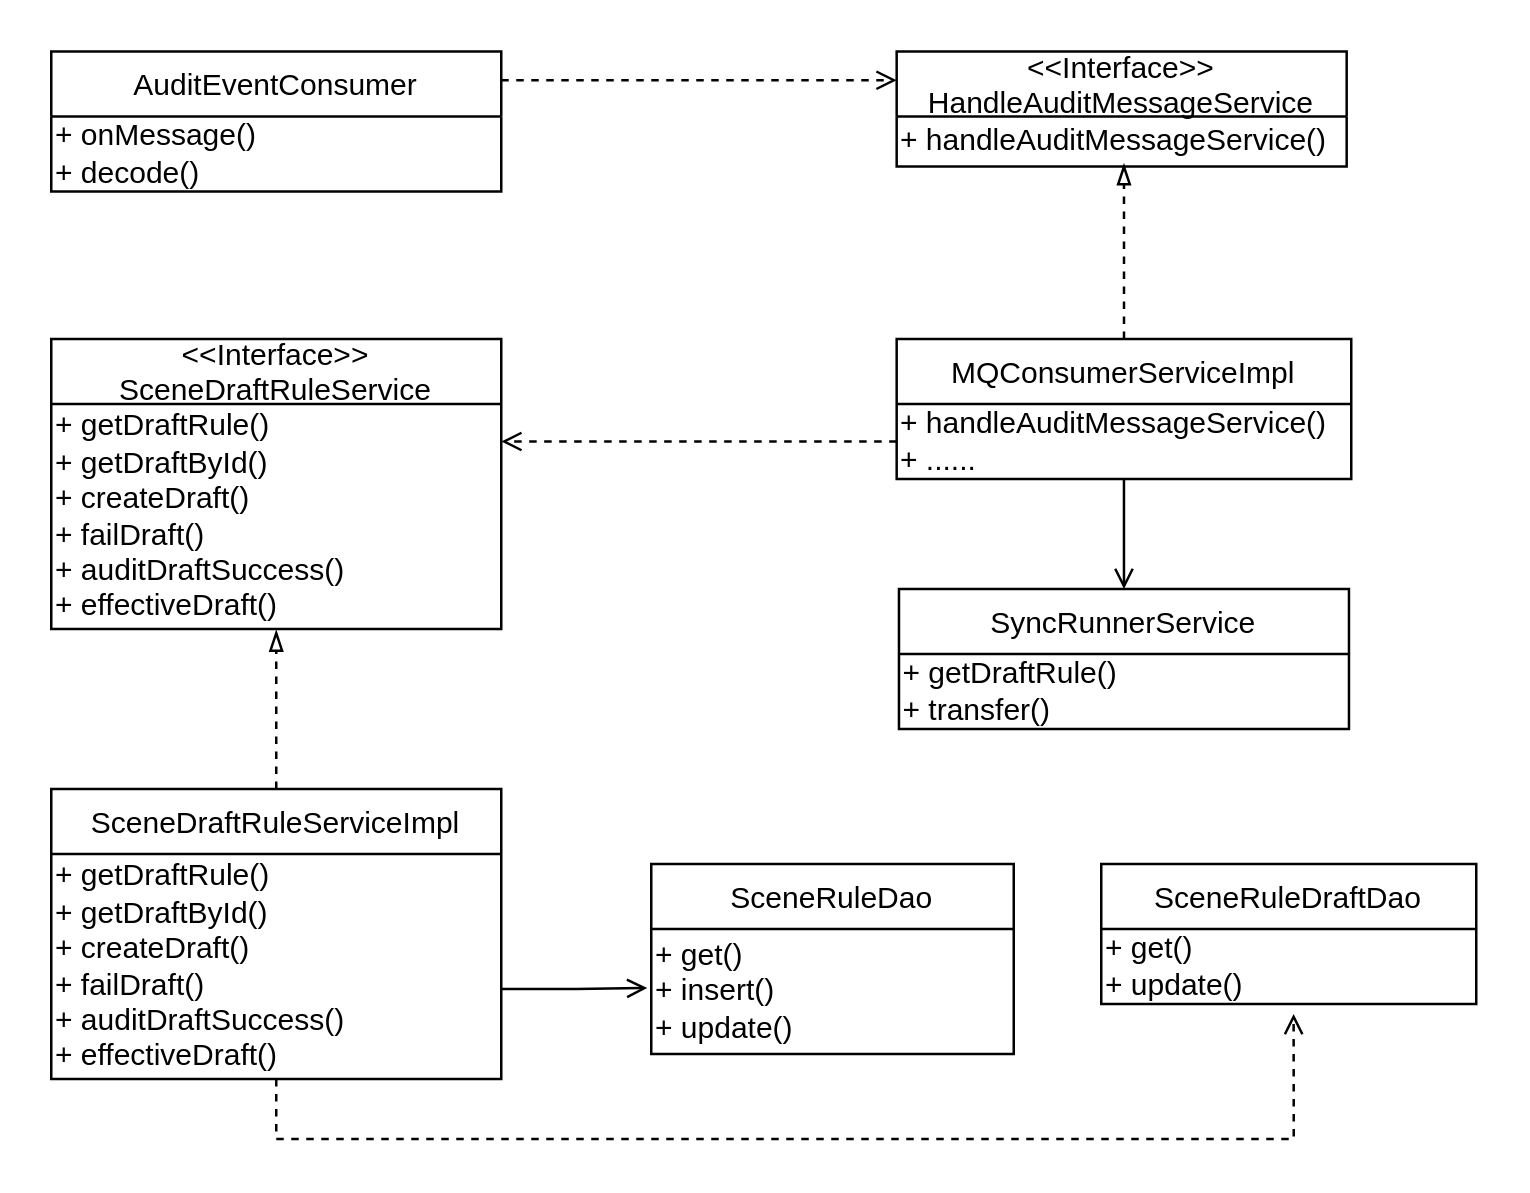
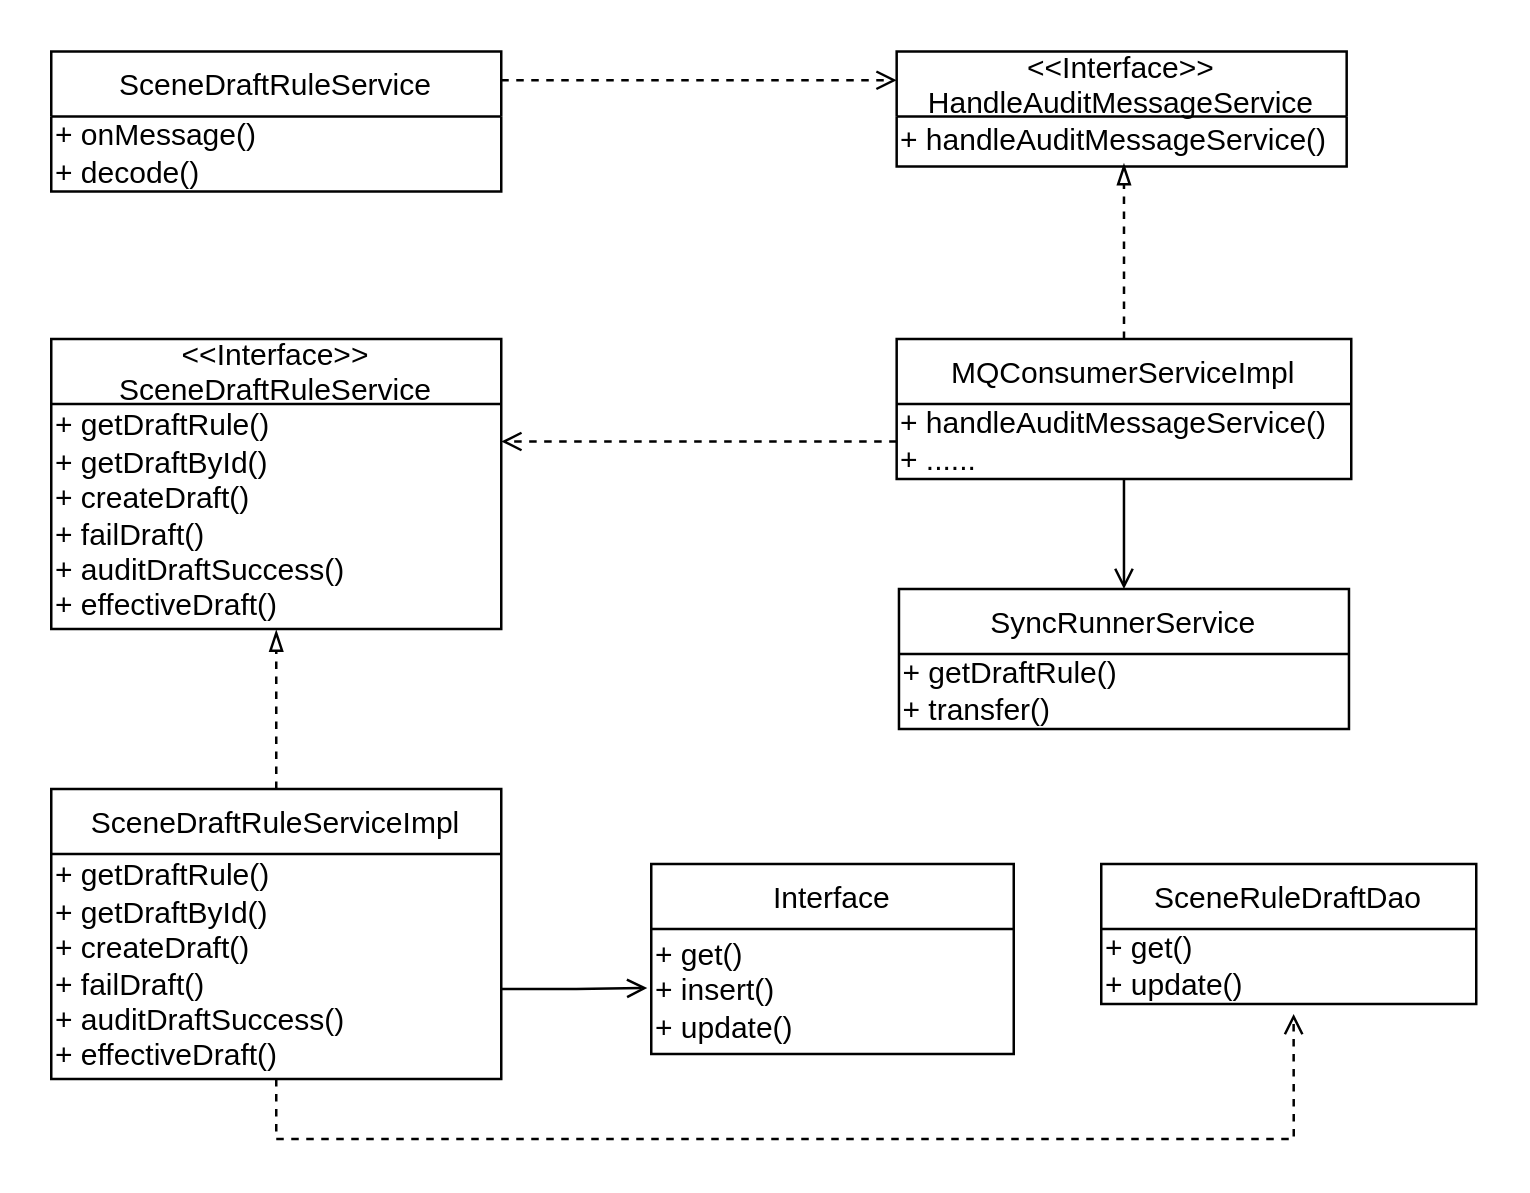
(275, 85) -> (275, 85)
(831, 898) -> (831, 898)
